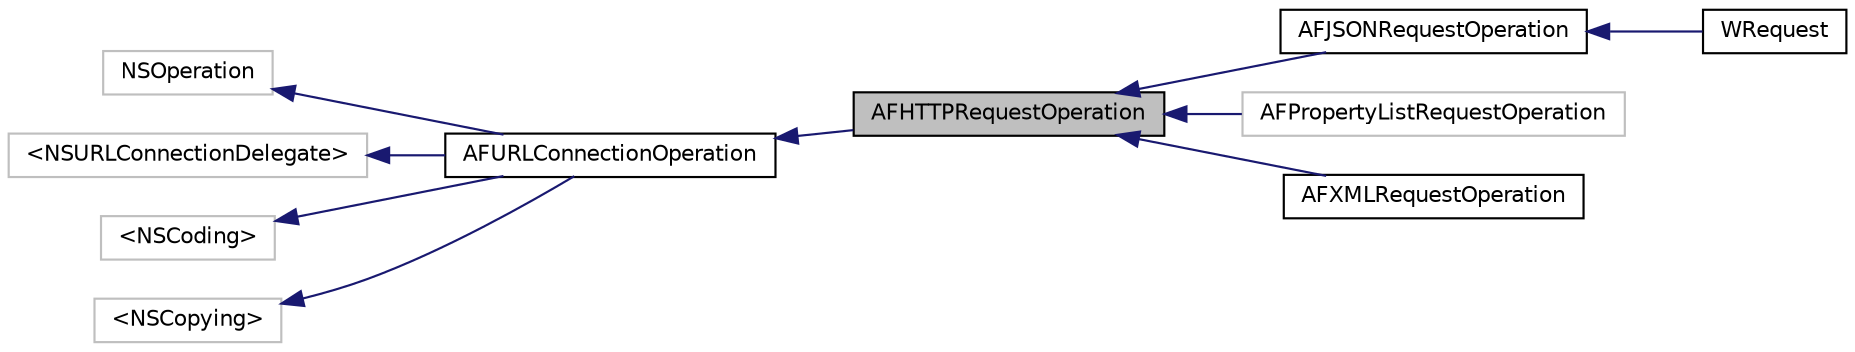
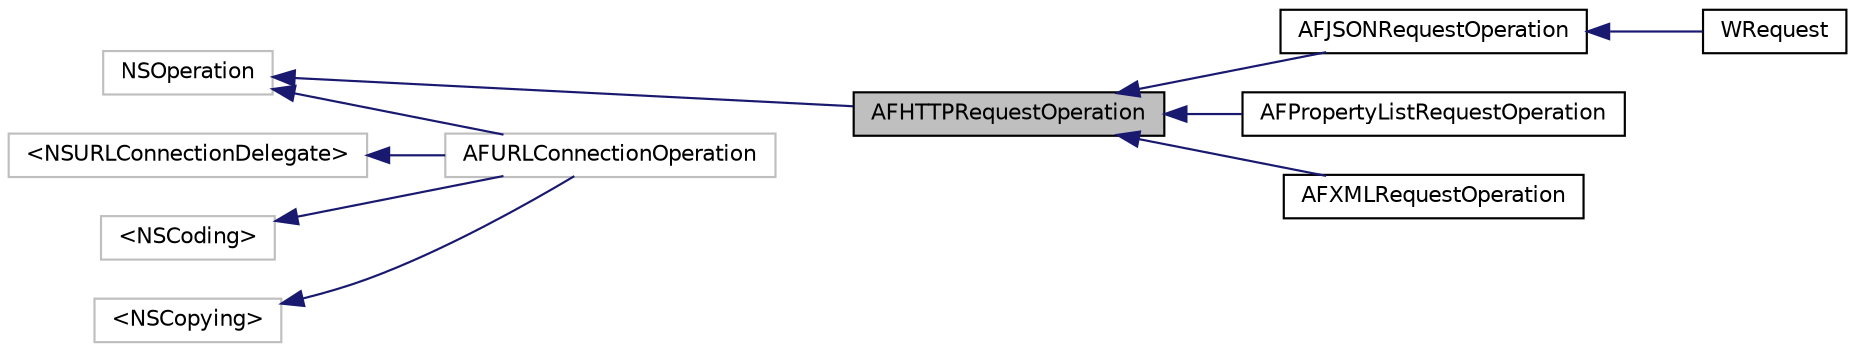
(1434, 114) -> (1434, 114)
(825, 133) -> (574, 92)
(610, 155) -> (610, 155)
